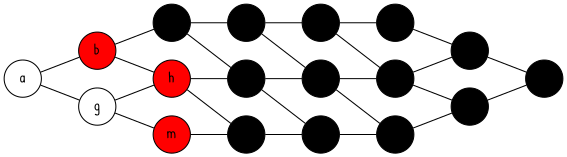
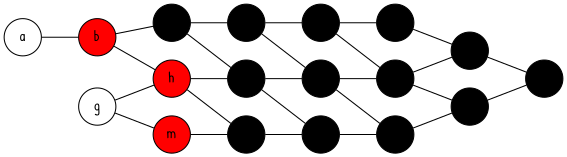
(60, 93) -> none
